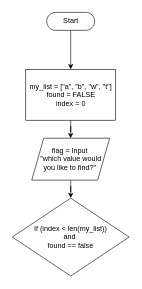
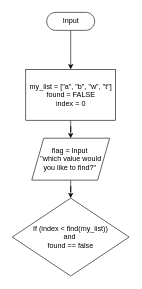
(71, 21) -> (71, 21)
(71, 237) -> (71, 237)
